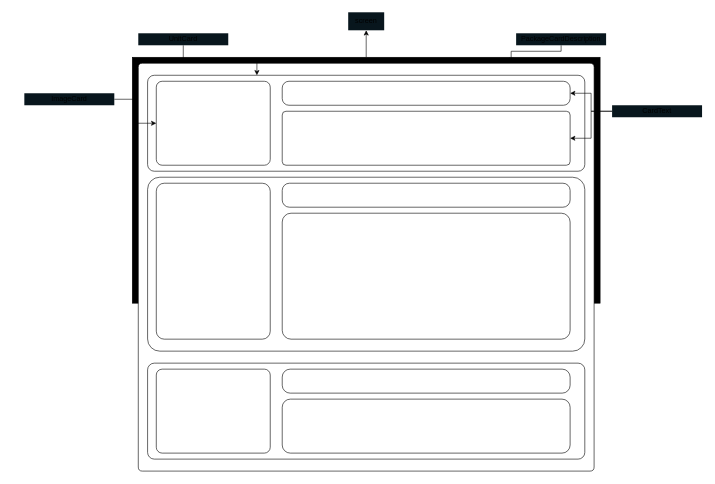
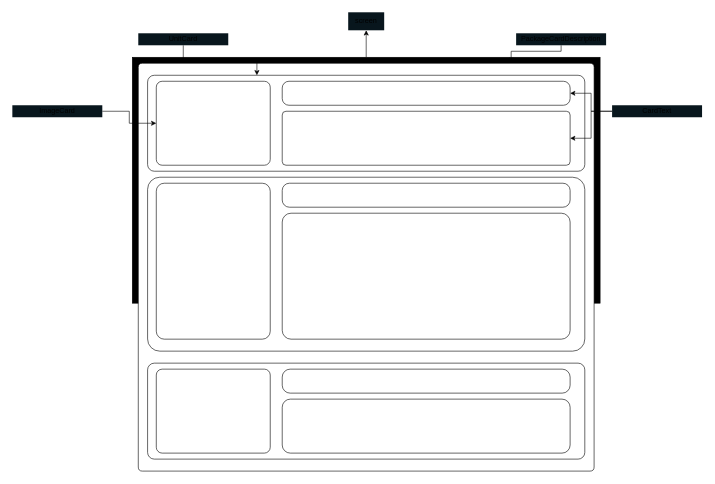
(69, 99) -> (57, 111)
